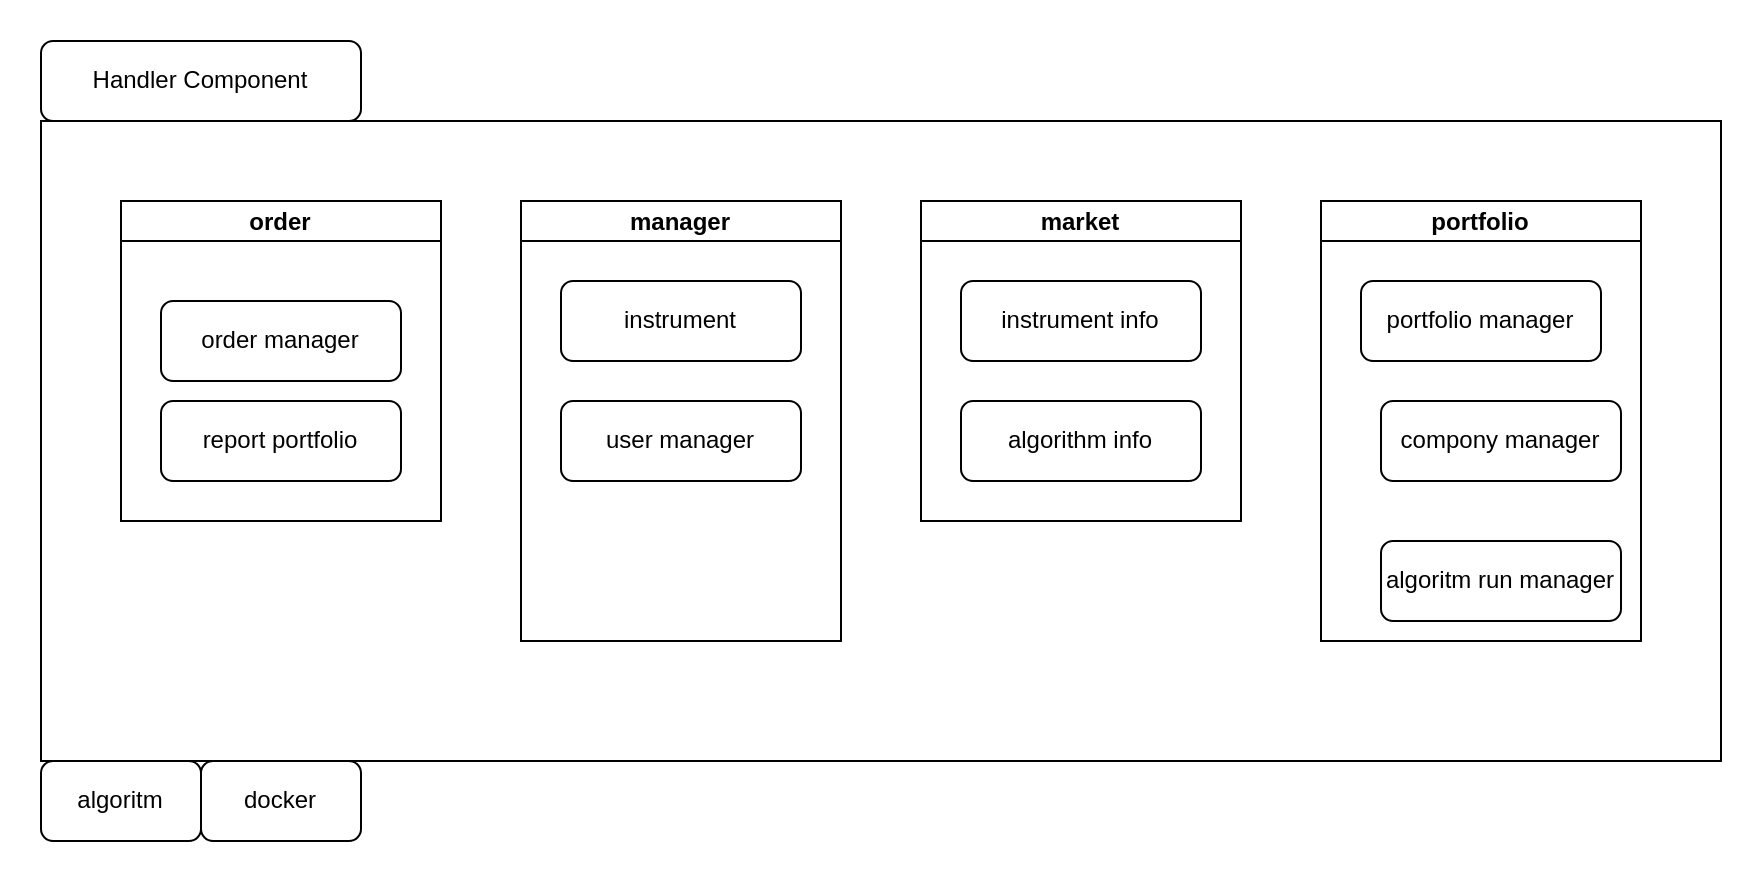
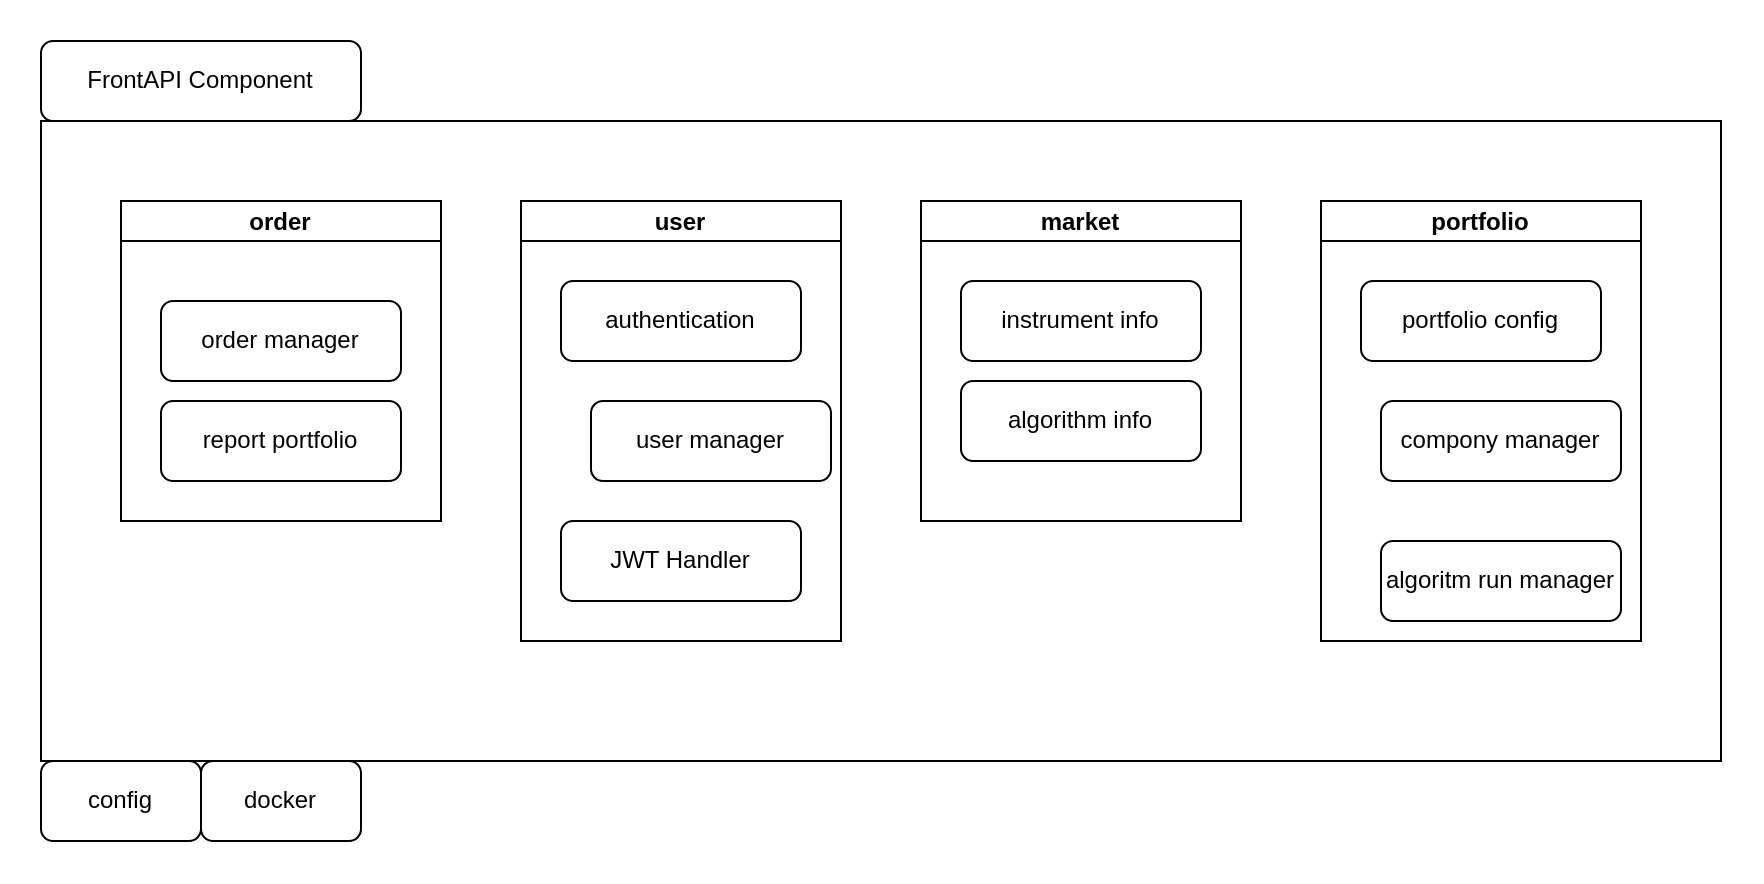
(201, 81) -> (201, 81)
(680, 222) -> (680, 222)
(681, 321) -> (681, 321)
(1481, 321) -> (1481, 321)
(681, 441) -> (711, 441)
(1081, 441) -> (1081, 421)
none -> (681, 561)
(121, 801) -> (121, 801)
